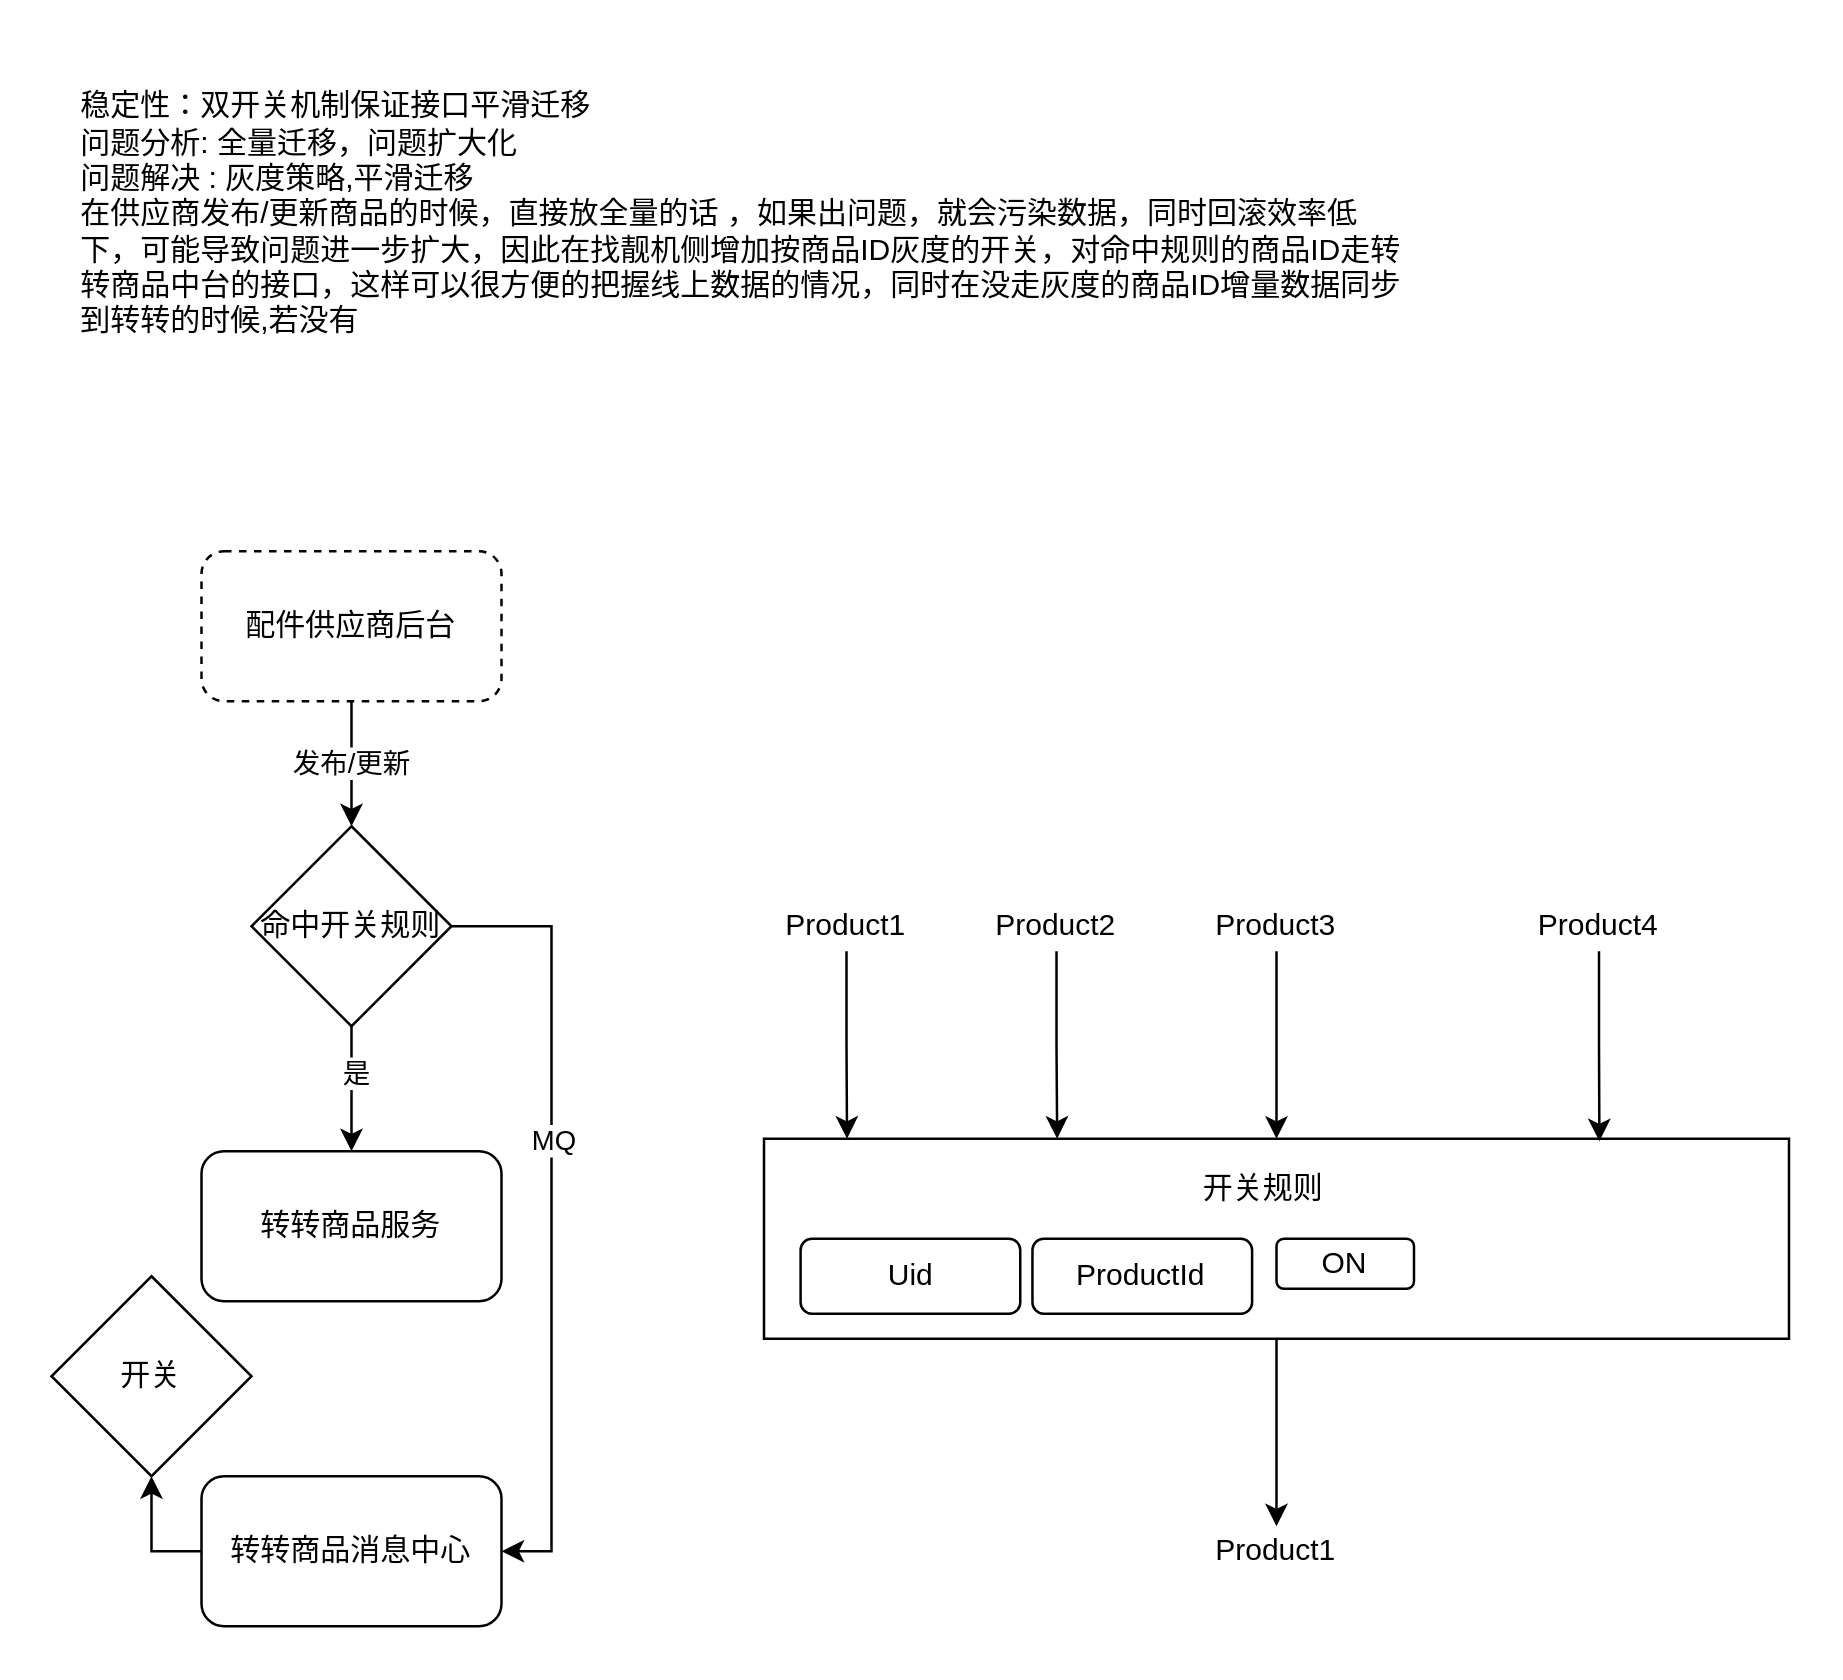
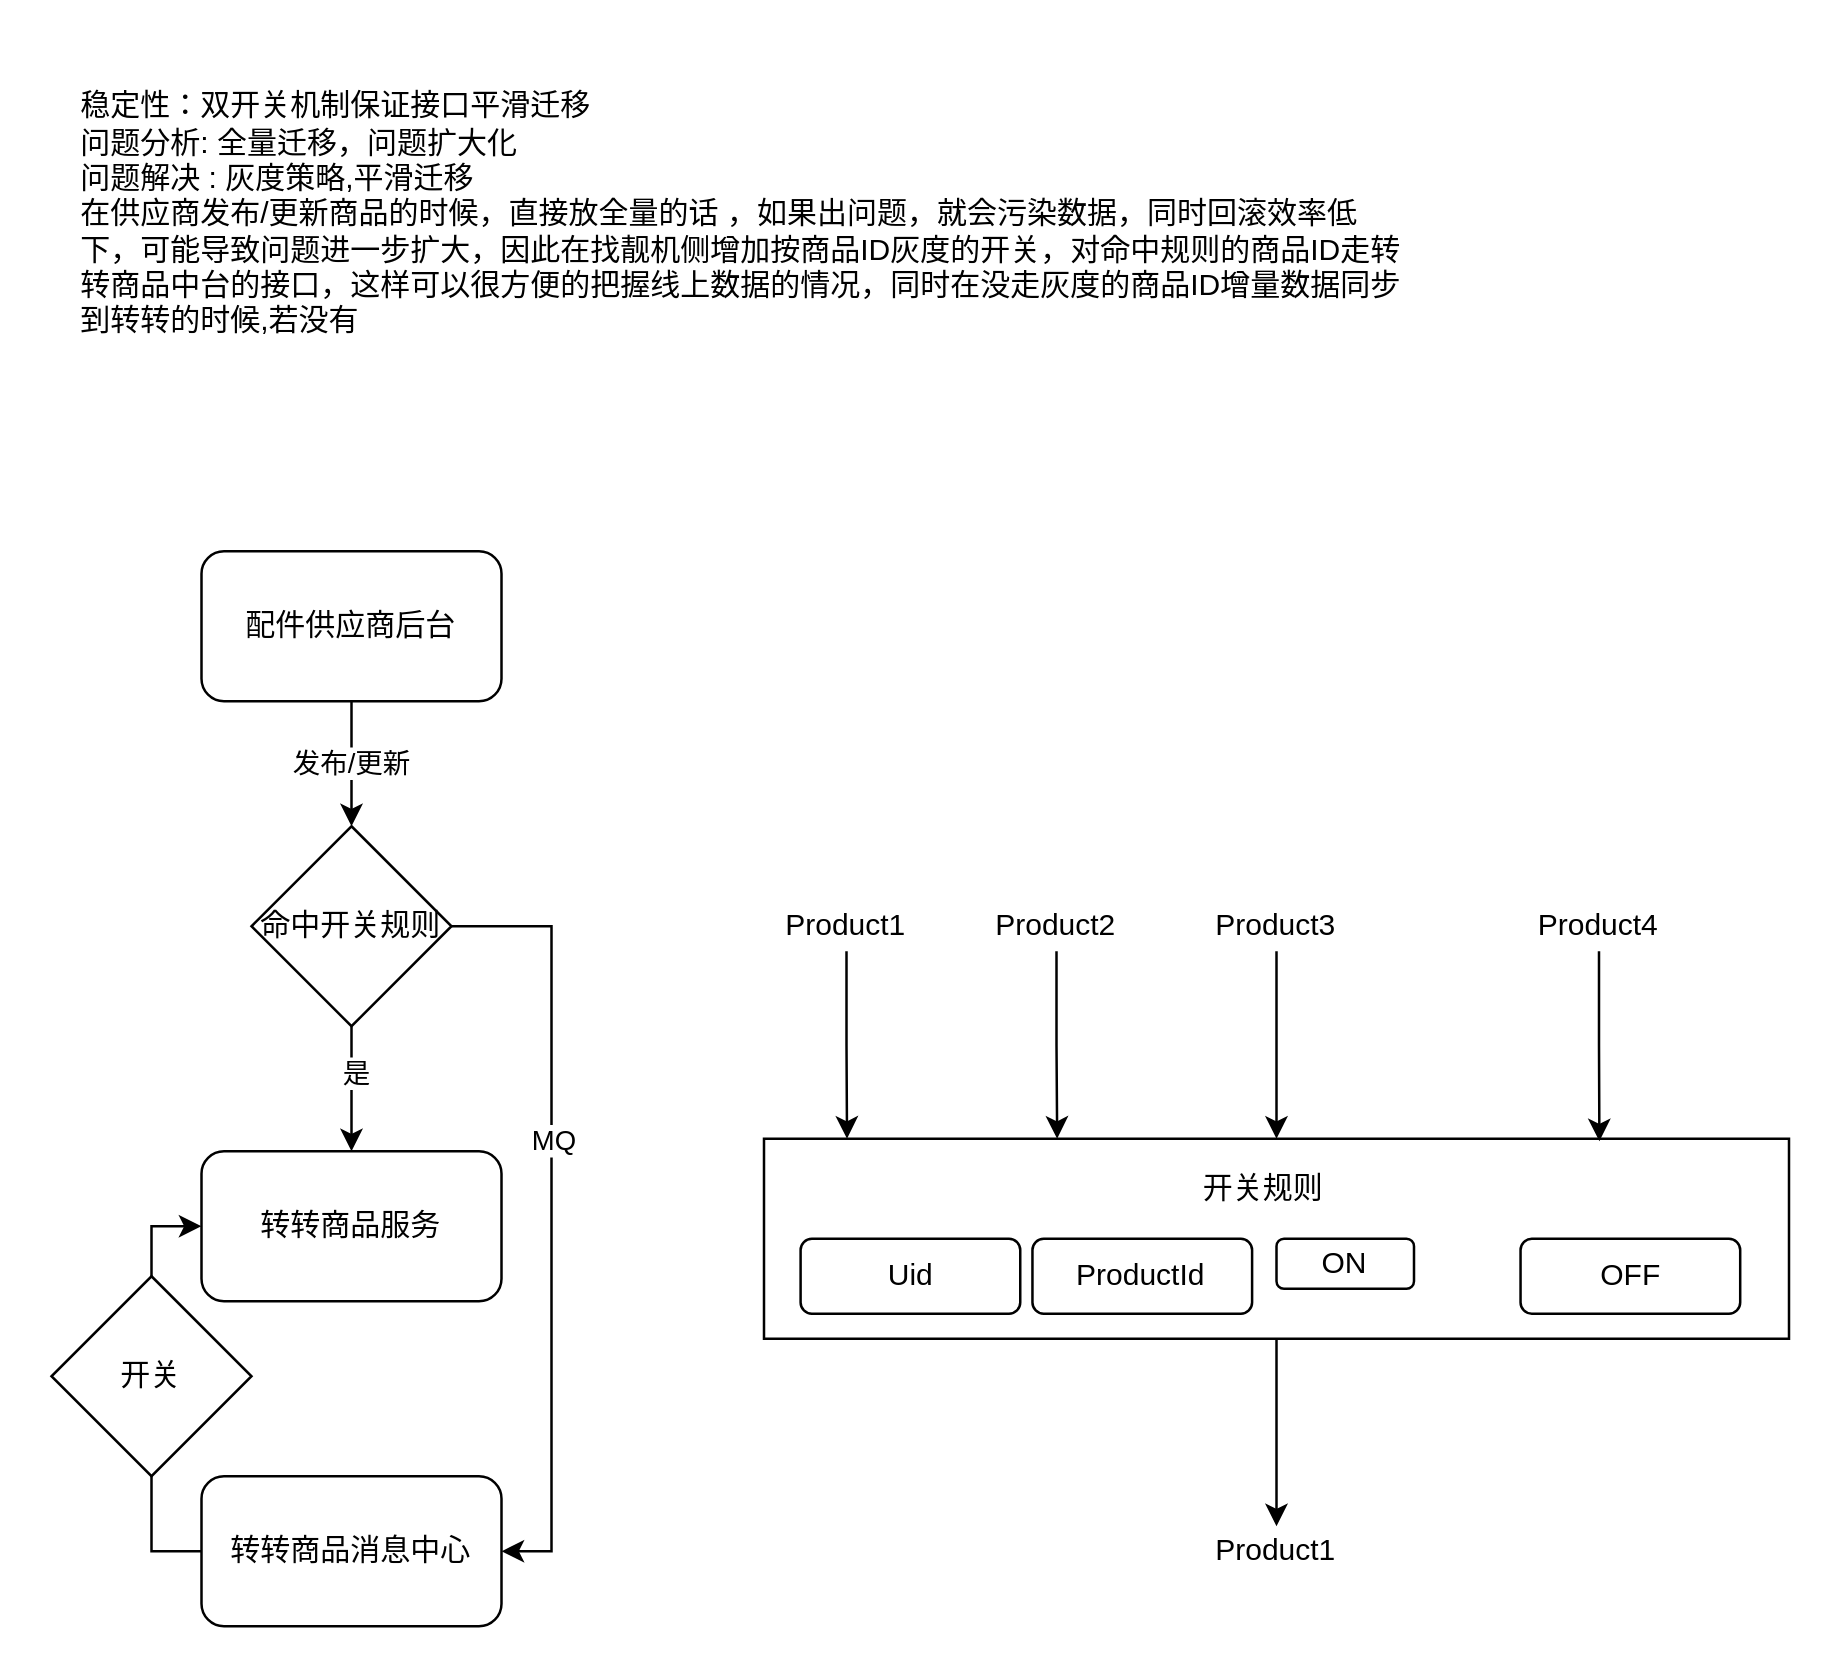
(351, 626) -> (351, 626)
none -> (1630, 1276)
(151, 1494) -> (151, 1234)
